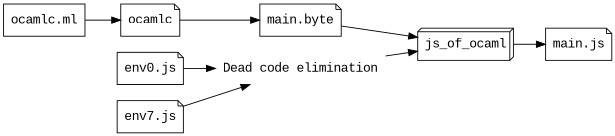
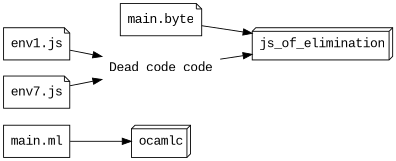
(44, 20) -> (37, 141)
(150, 20) -> (161, 141)
(215, 20) -> none
(466, 44) -> (322, 44)
(579, 44) -> none
(150, 68) -> (37, 44)
(301, 68) -> (161, 68)
